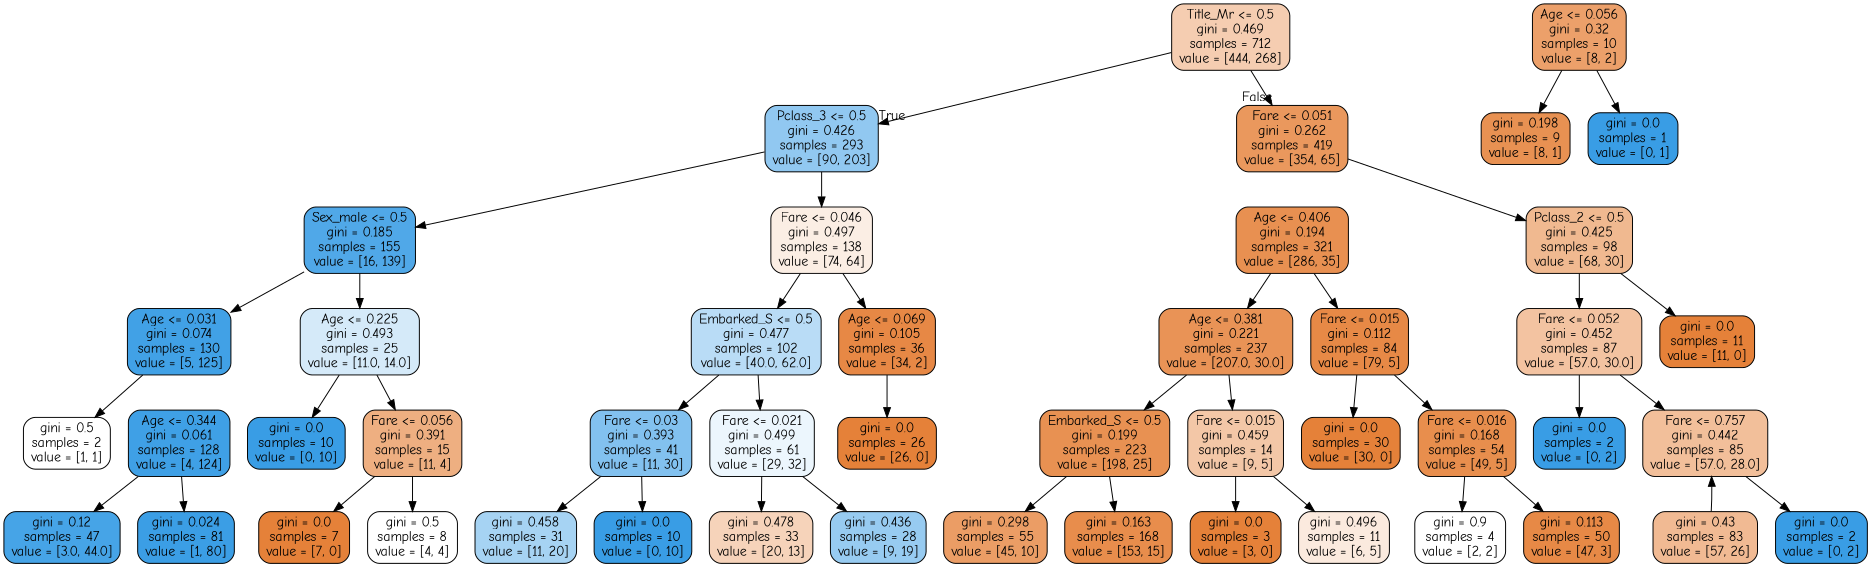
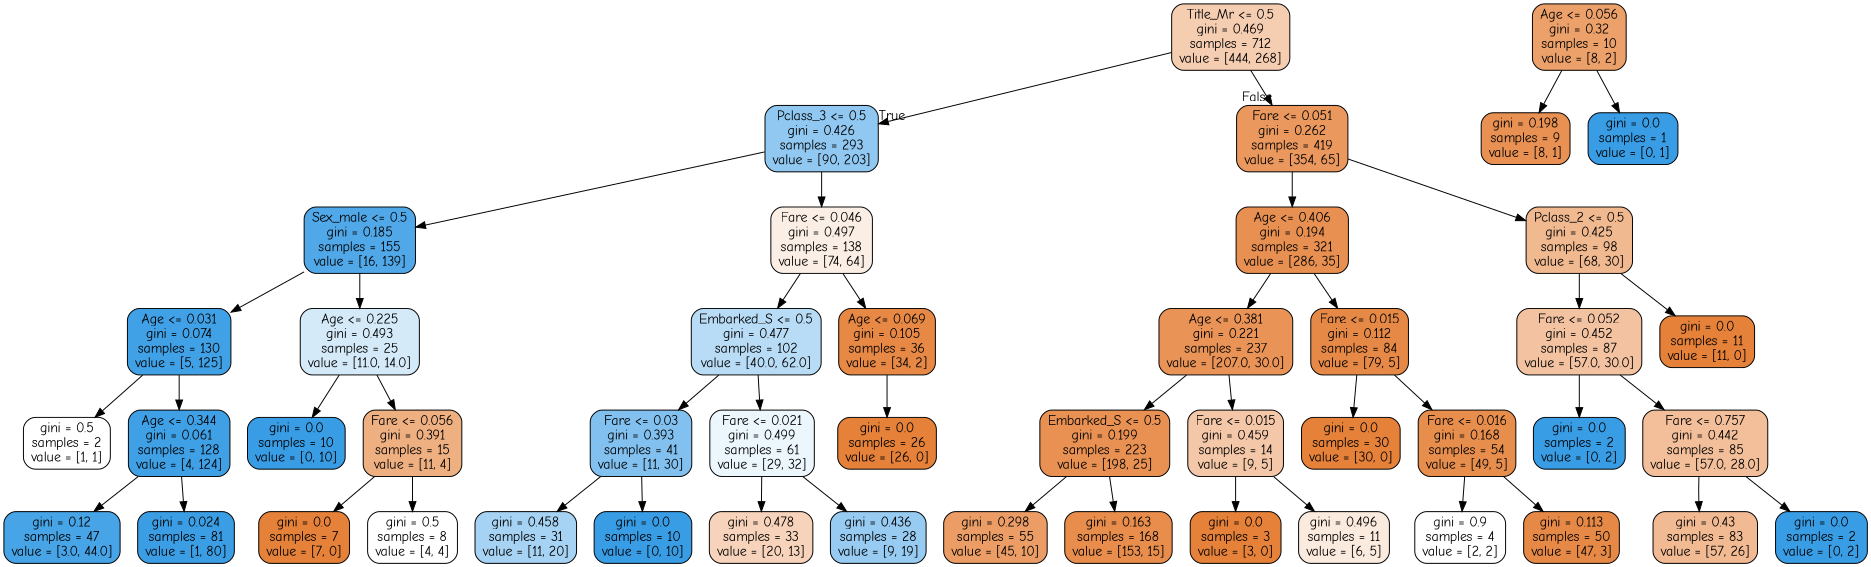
none -> (1292, 184)
none -> (179, 387)
(1712, 499) -> (1699, 489)
